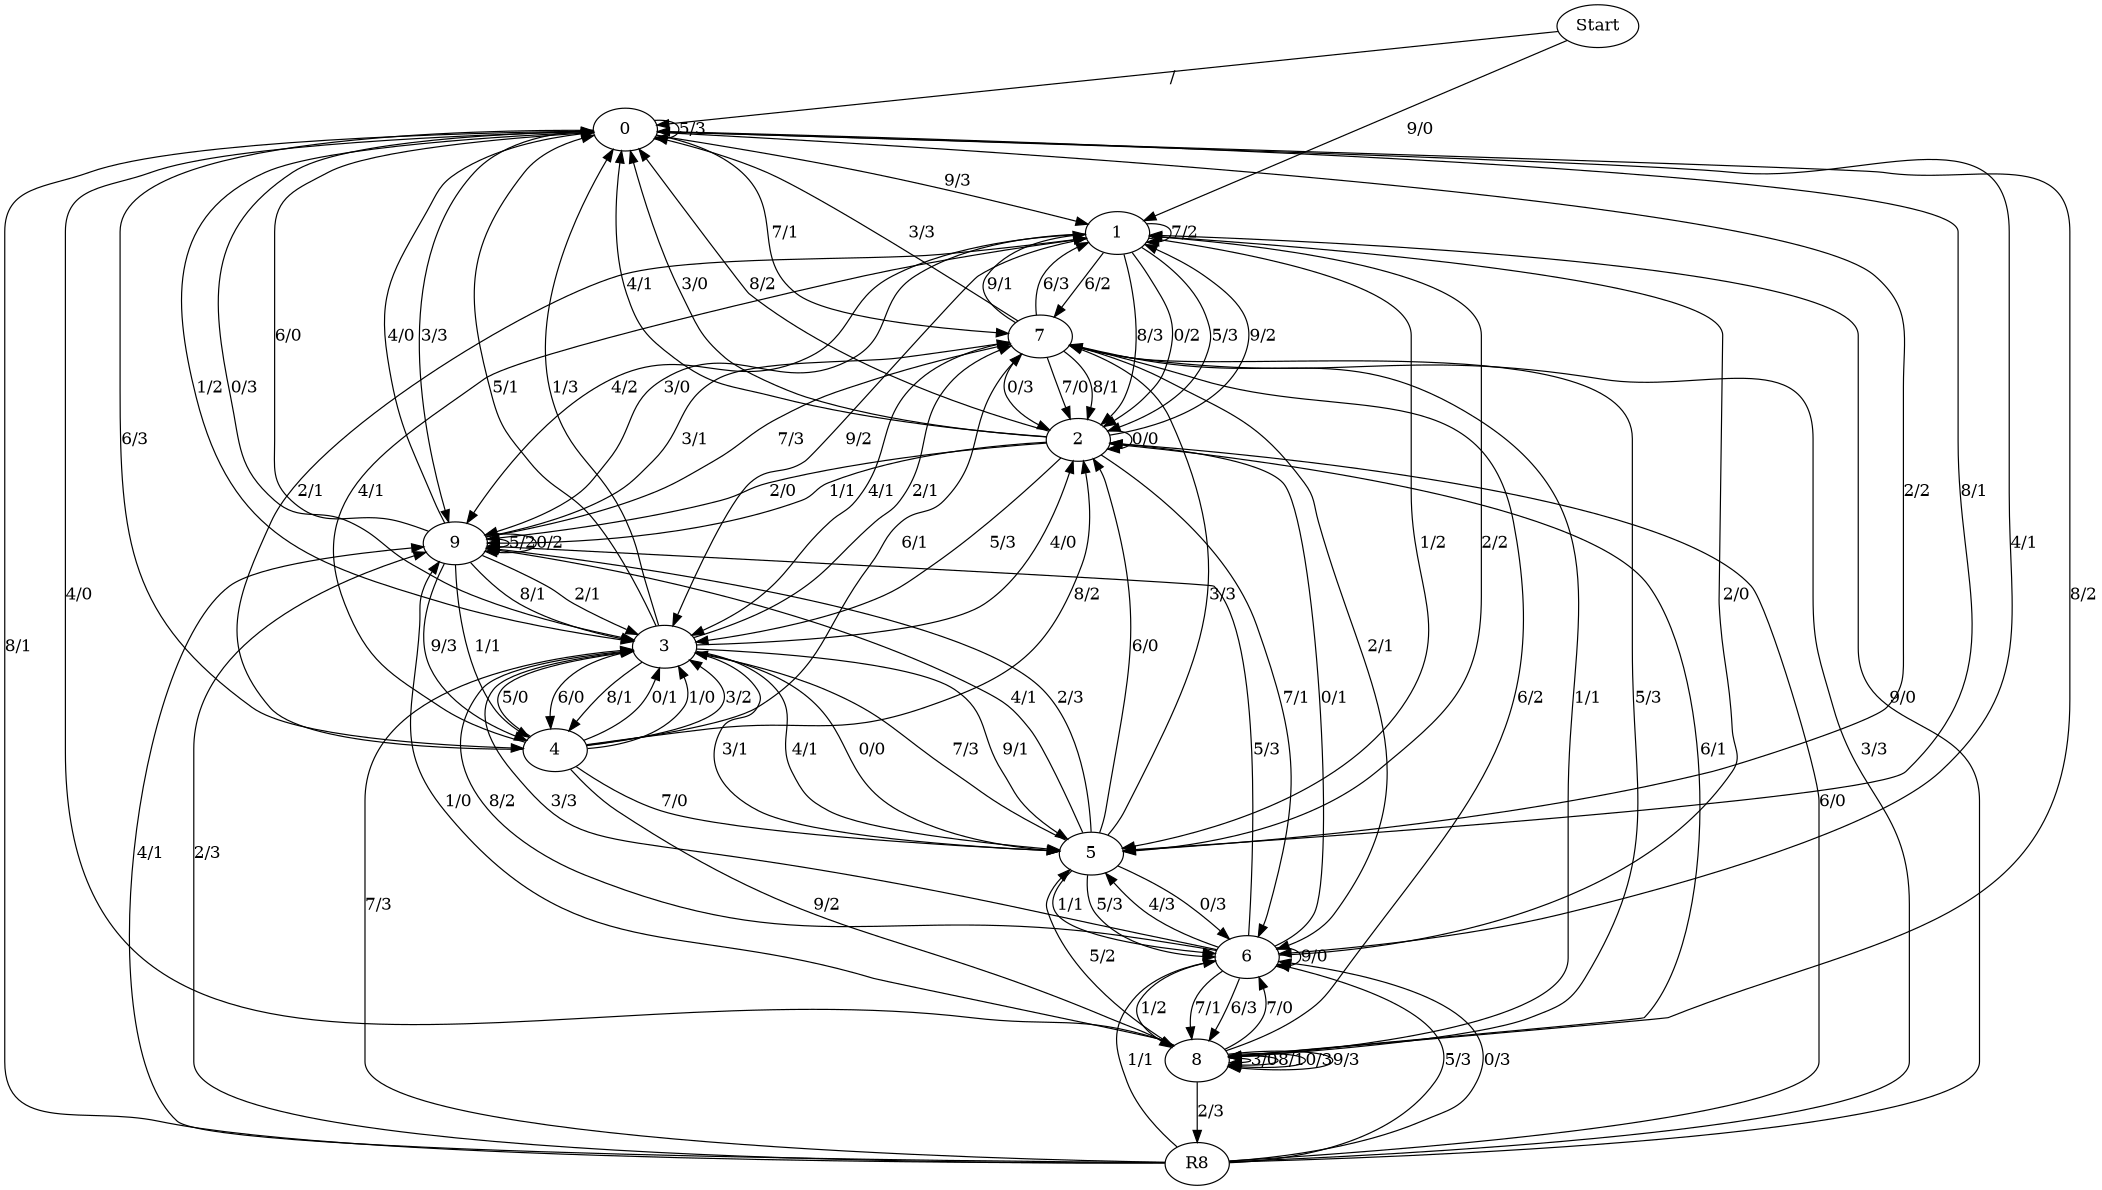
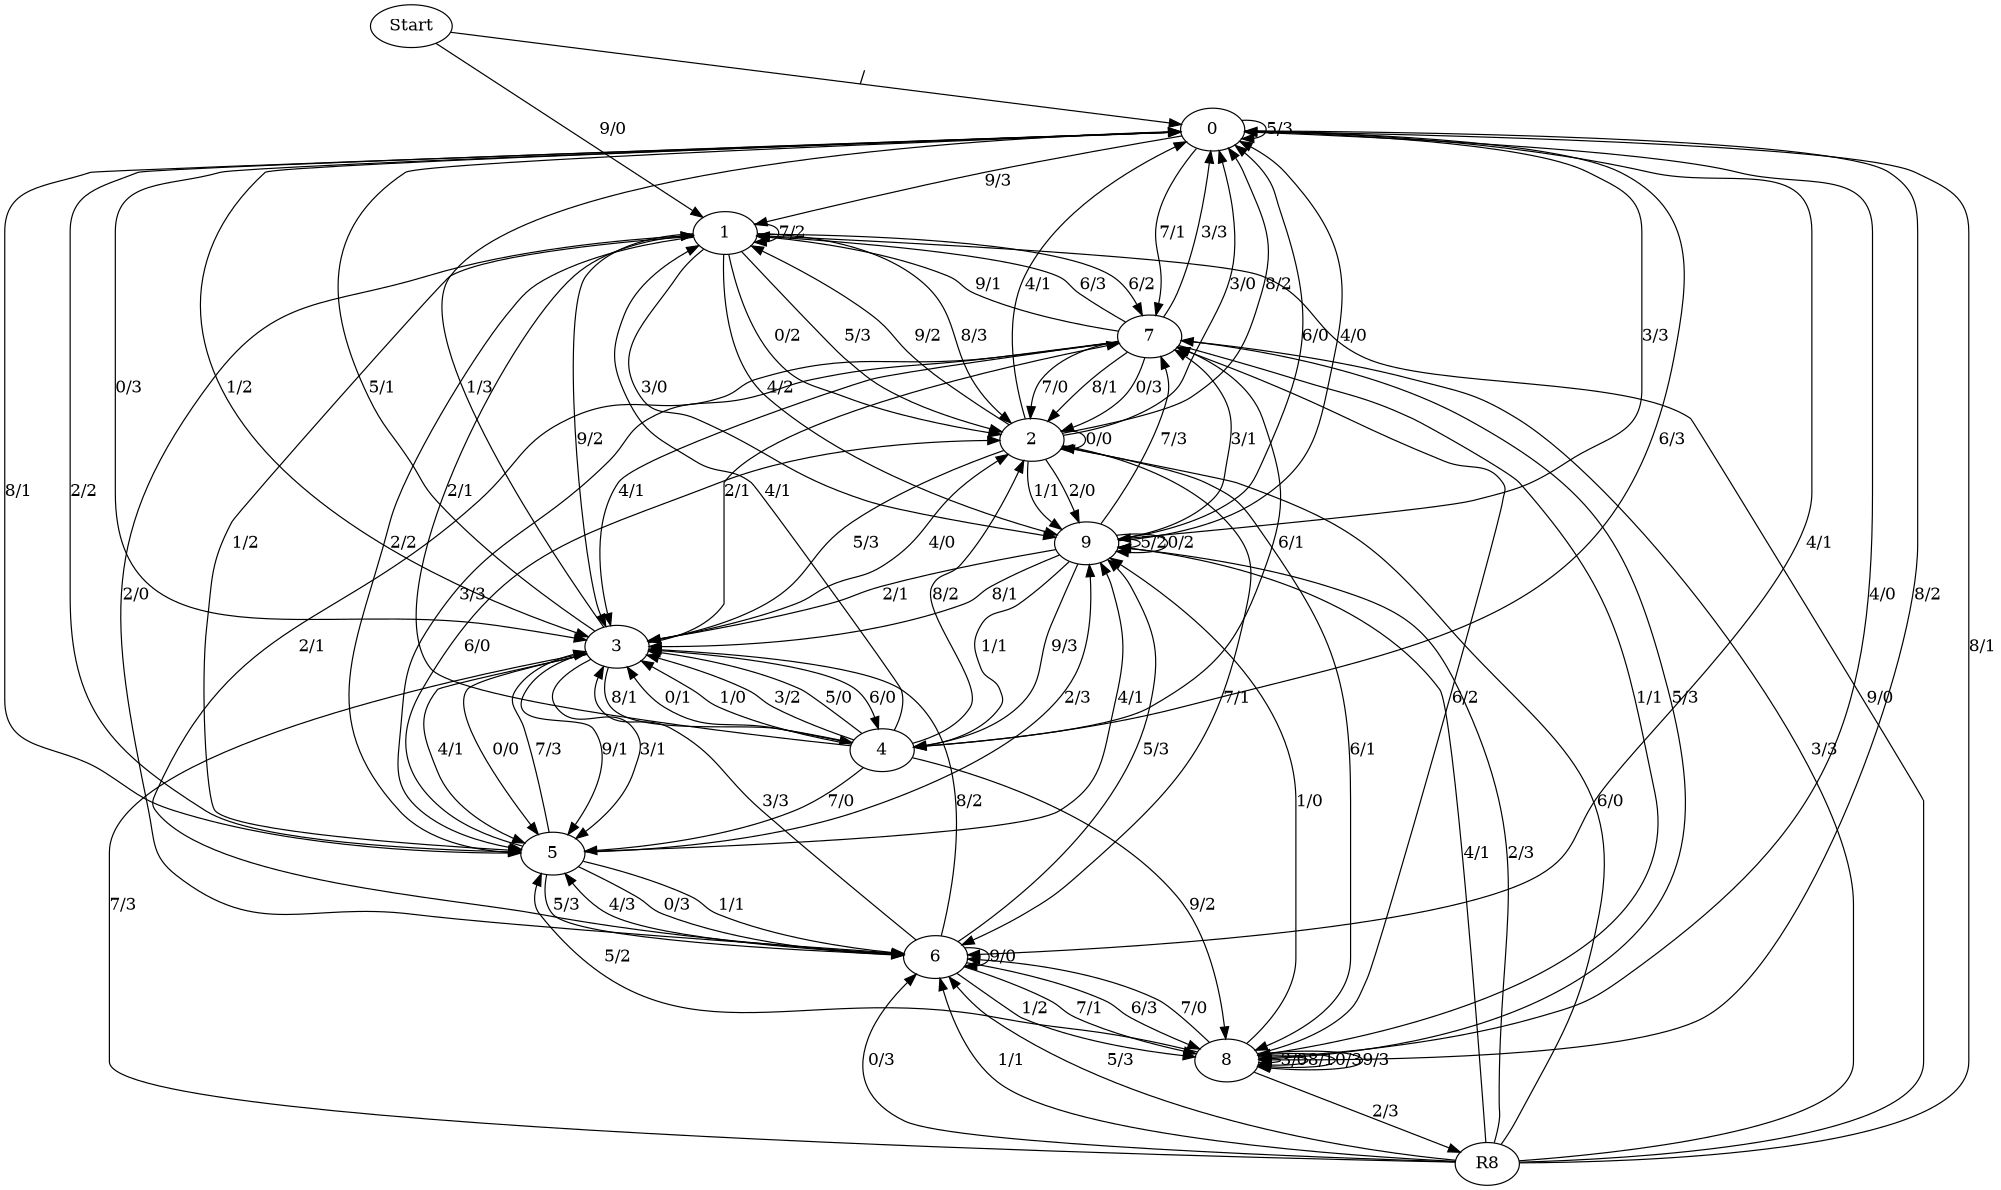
(1208, 577) -> (608, 462)
(1315, 639) -> none
